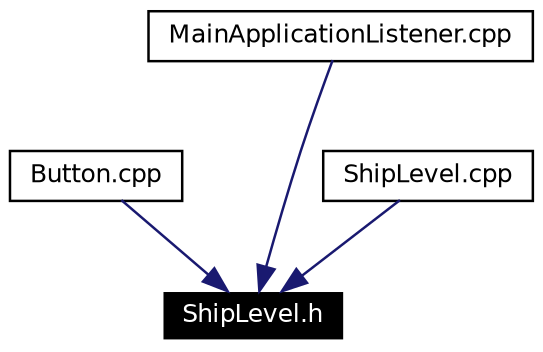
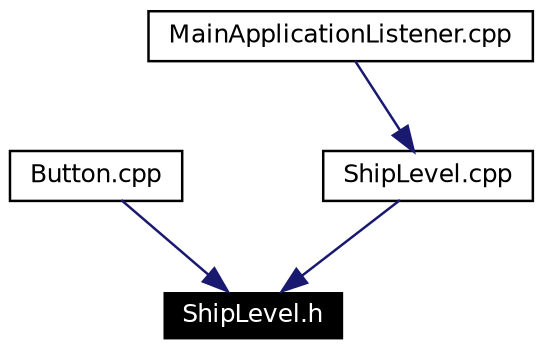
(297, 163) -> (378, 96)
